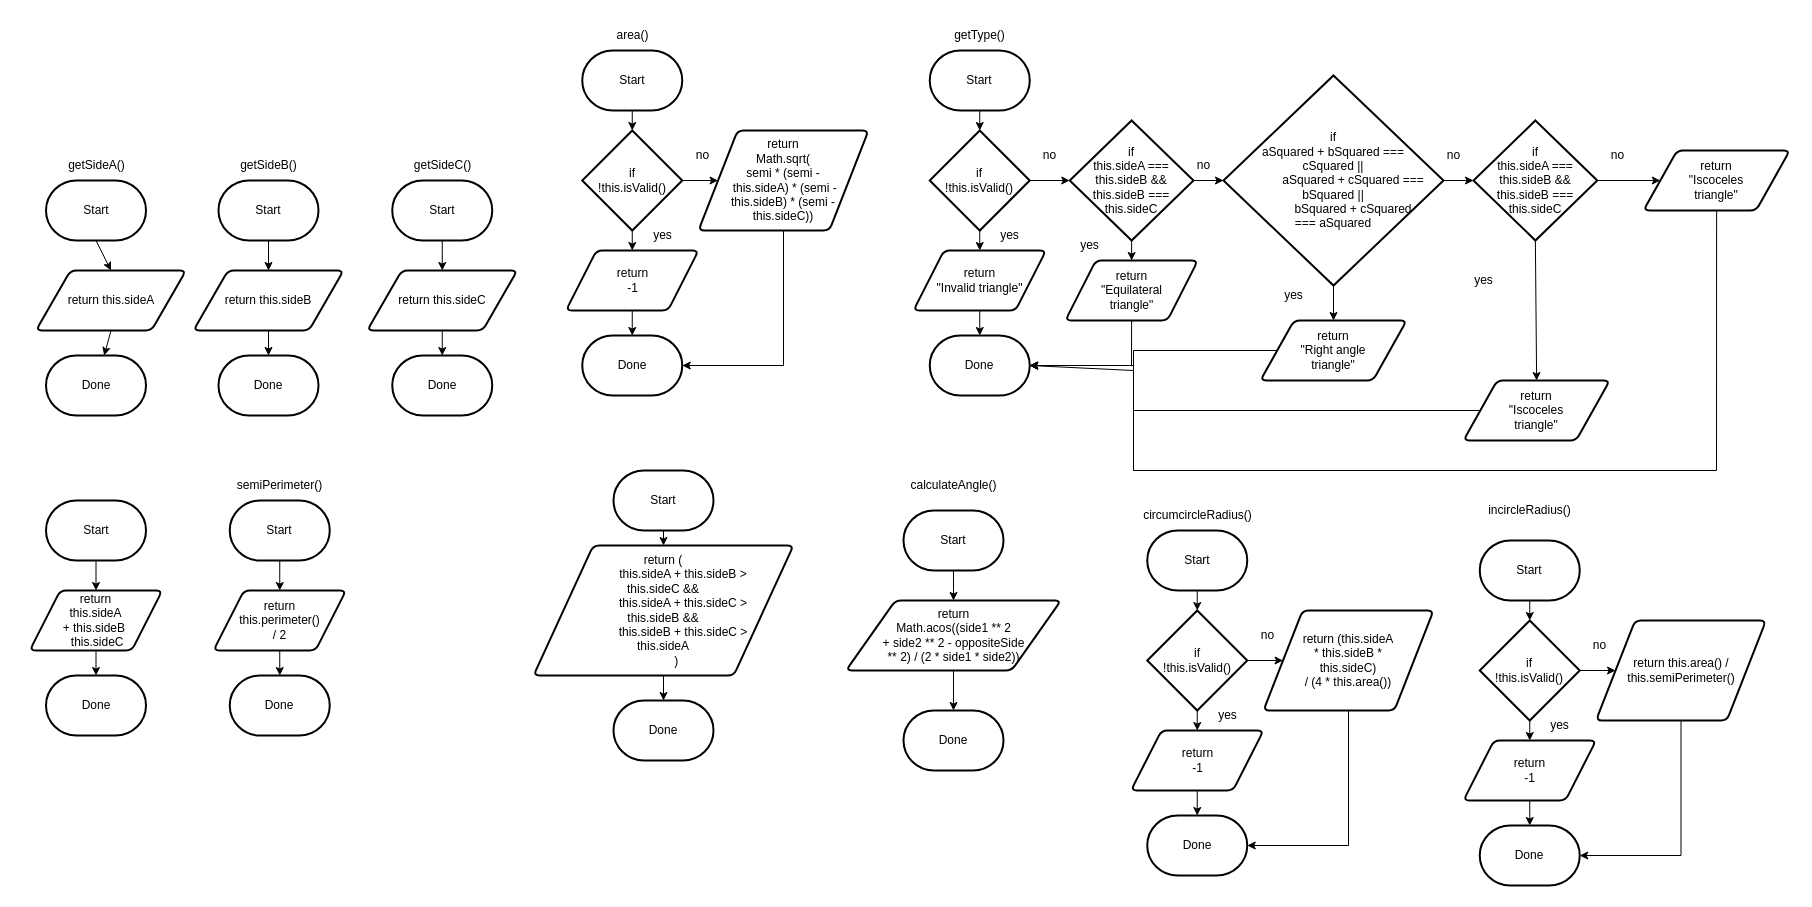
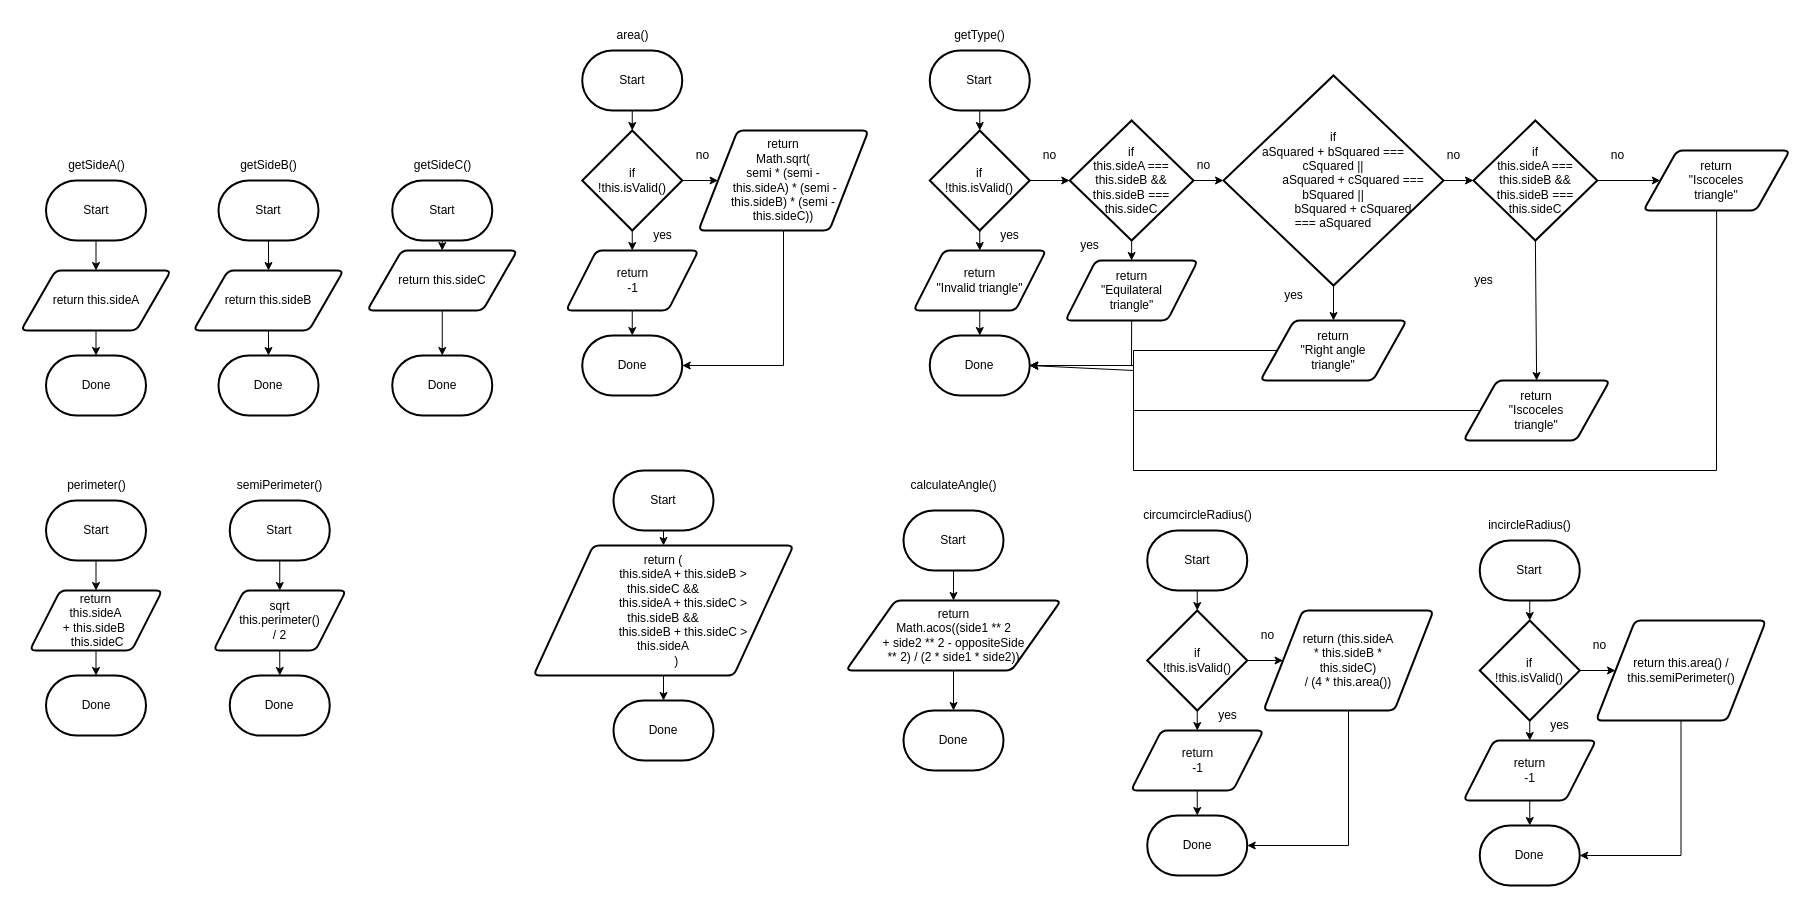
(111, 301) -> (96, 301)
(442, 301) -> (442, 281)
none -> (96, 486)
(1530, 511) -> (1530, 526)
(280, 621) -> (280, 621)
